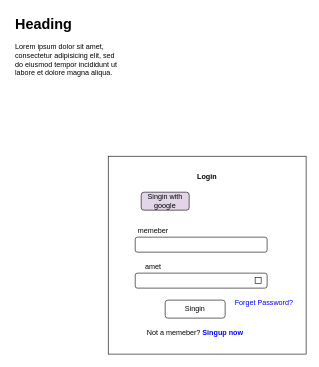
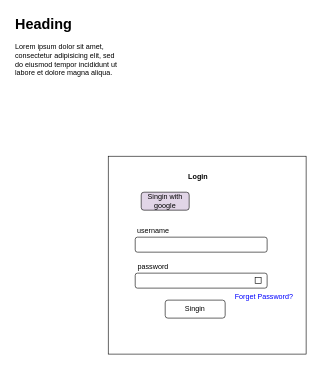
(207, 177) -> (198, 177)
(153, 231) -> (153, 231)
(153, 267) -> (153, 267)
(264, 303) -> (264, 297)
(195, 333) -> none
